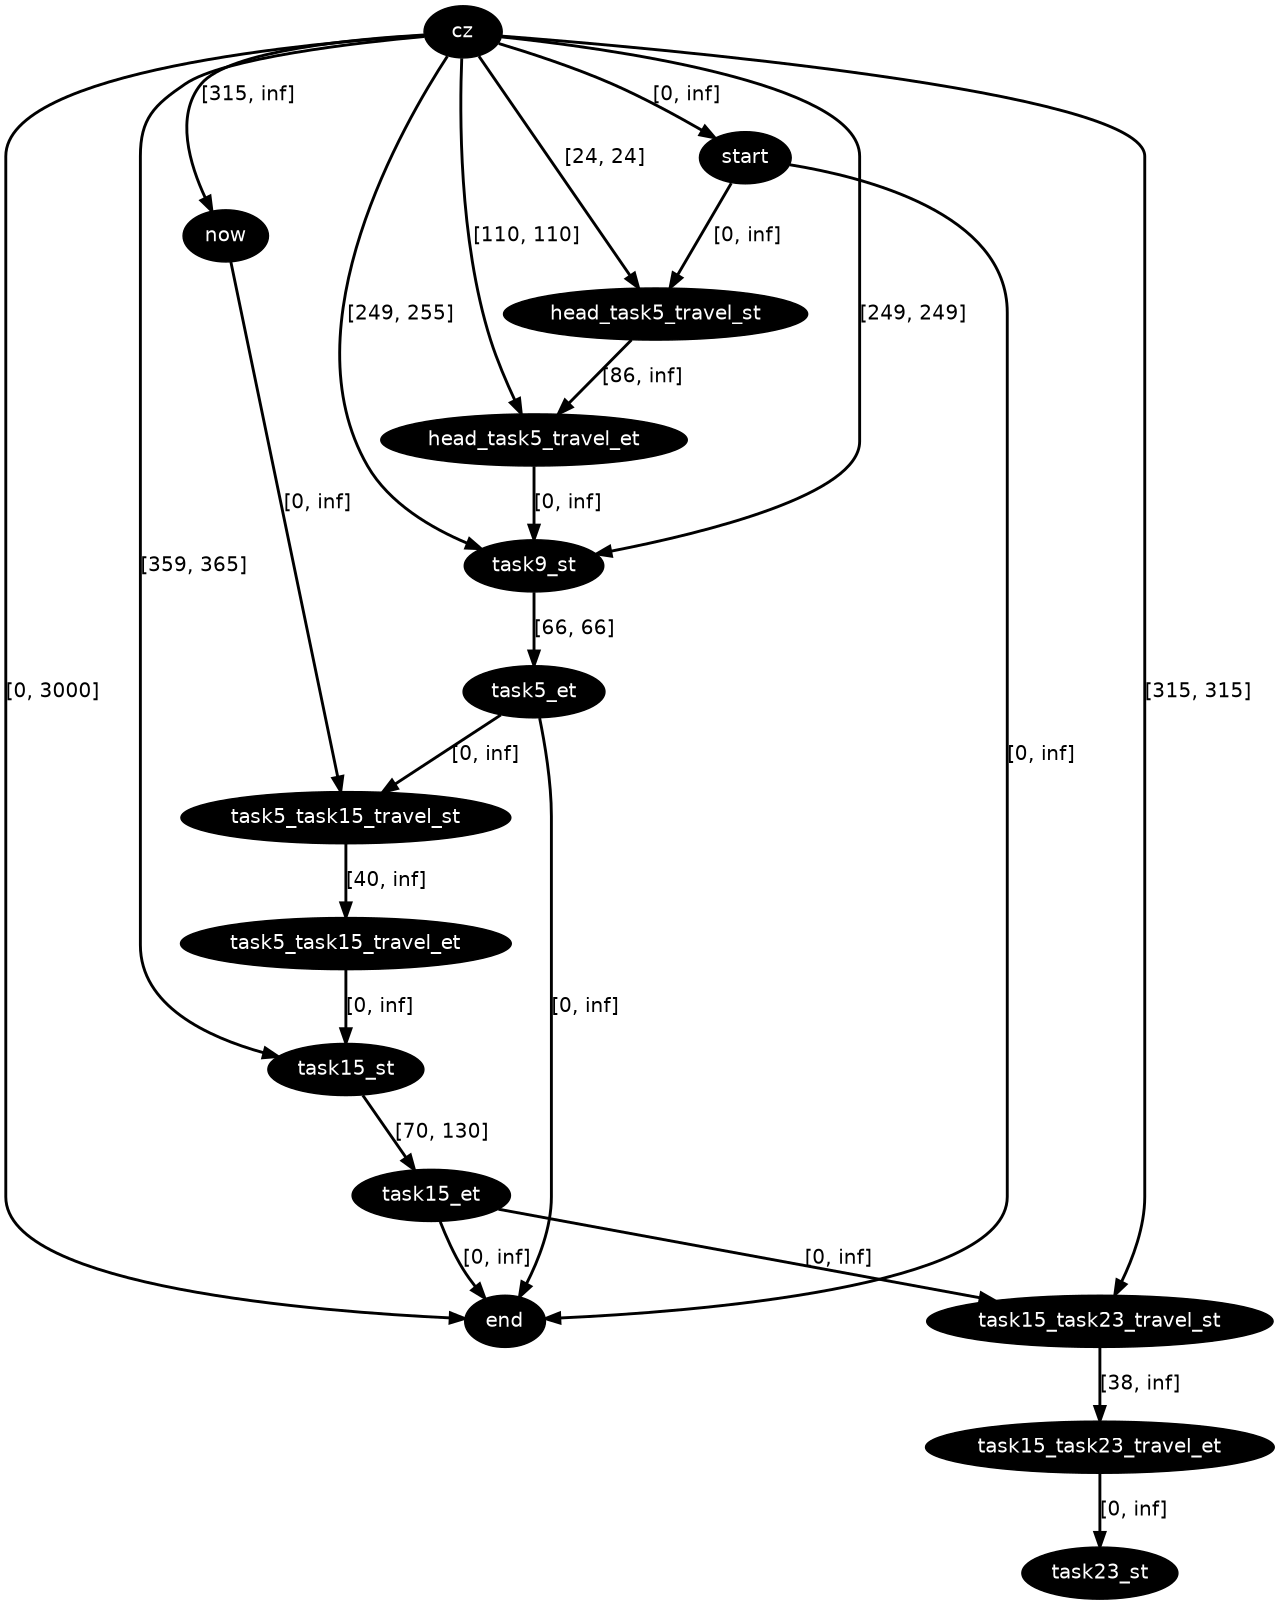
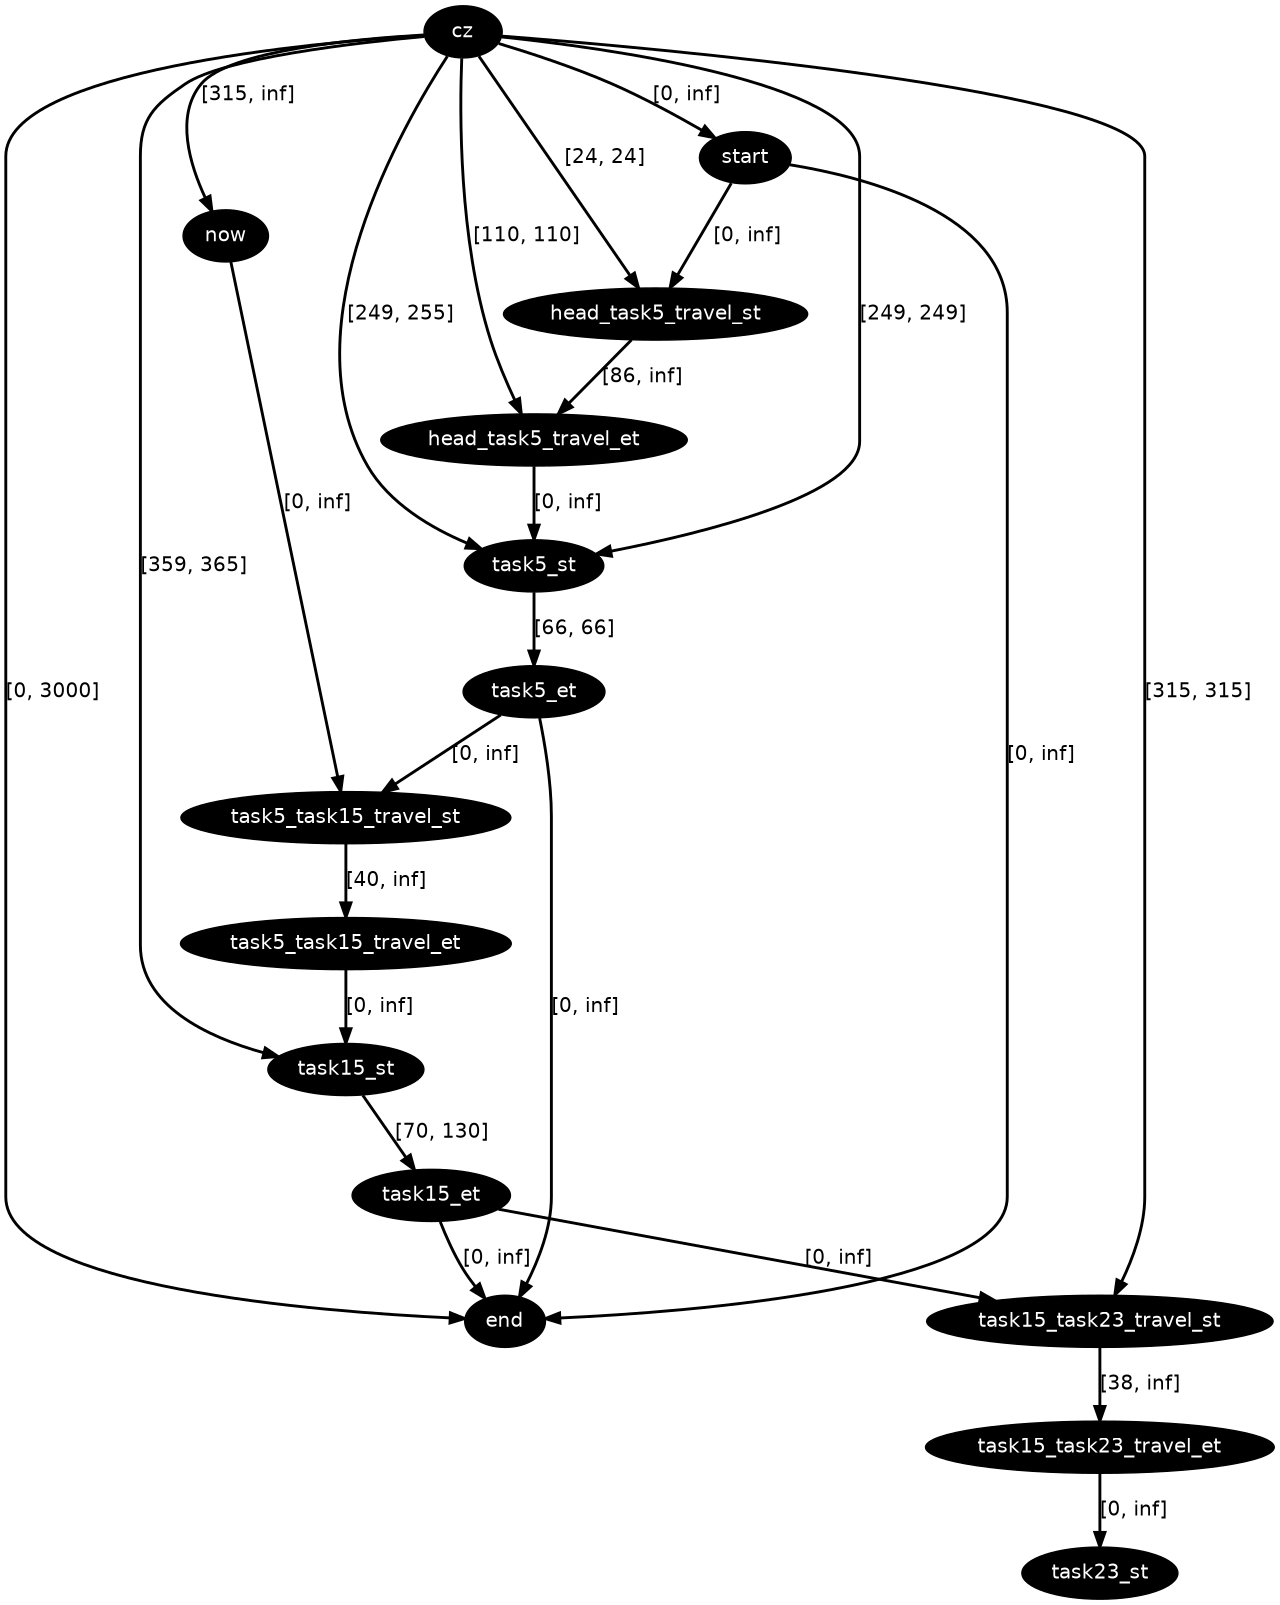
(534, 566) -> (534, 566)
